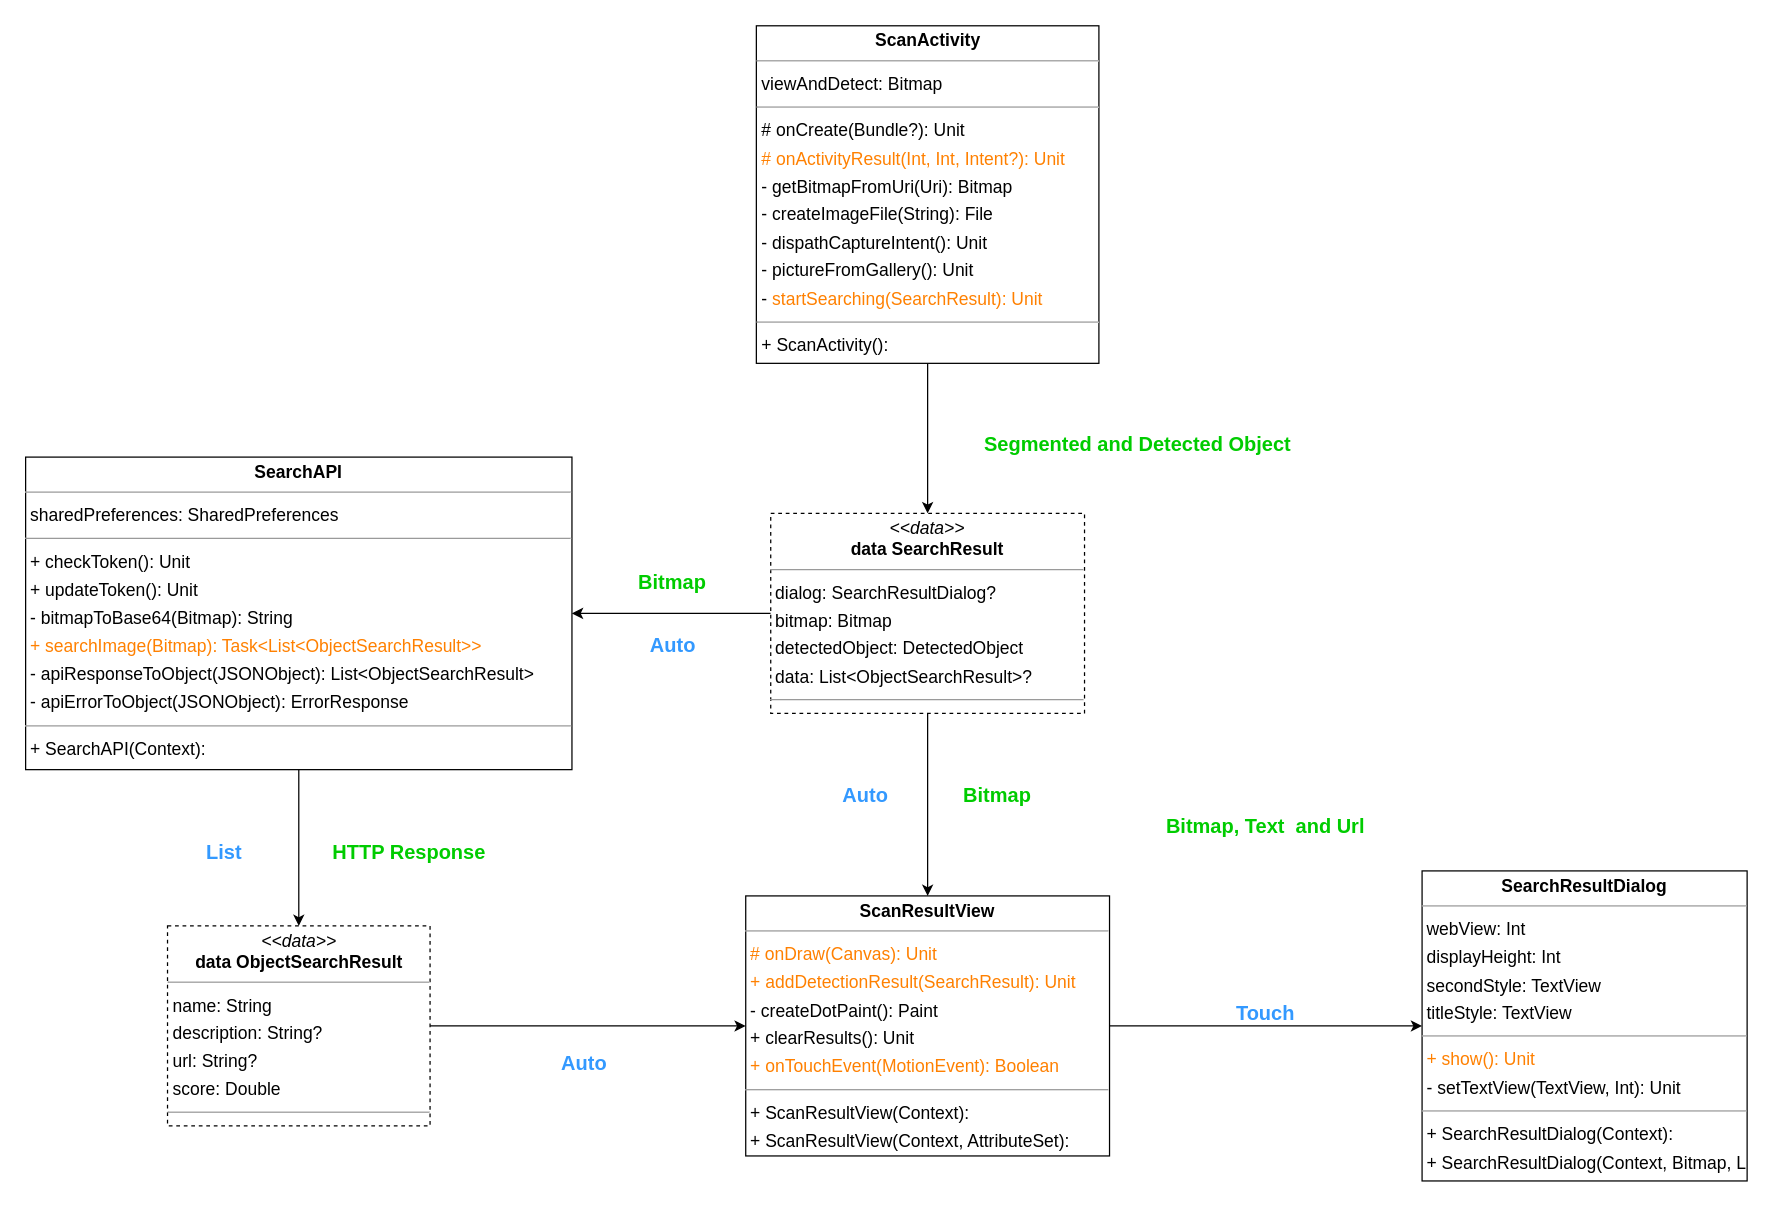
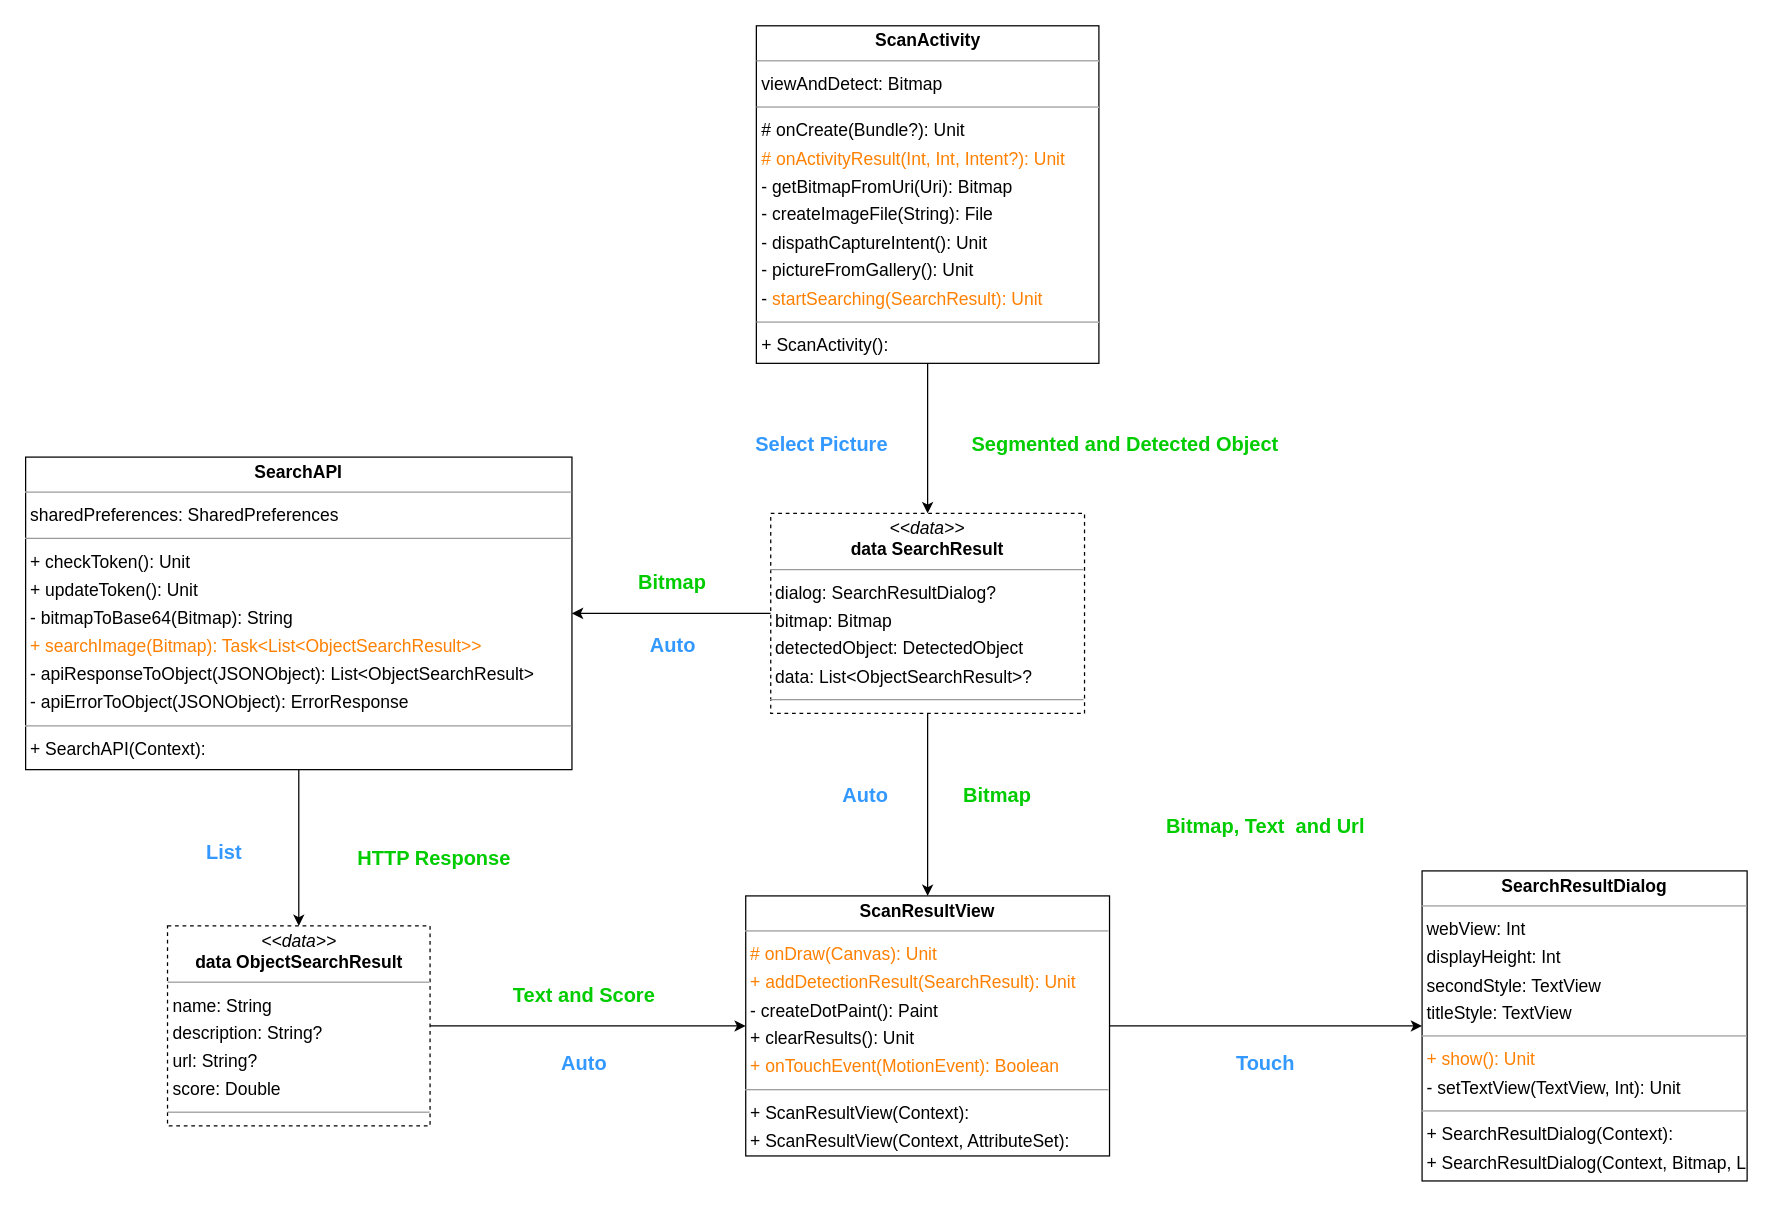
none -> (822, 444)
(1141, 444) -> (1128, 444)
(409, 852) -> (434, 858)
none -> (584, 994)
(1266, 1013) -> (1266, 1063)
